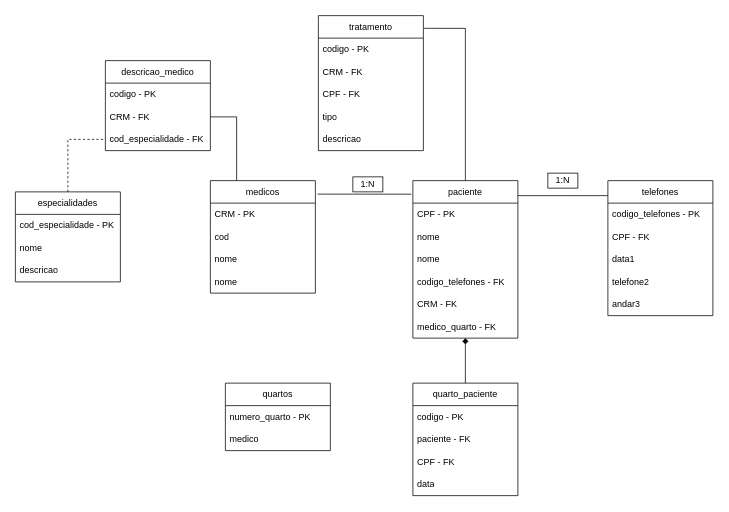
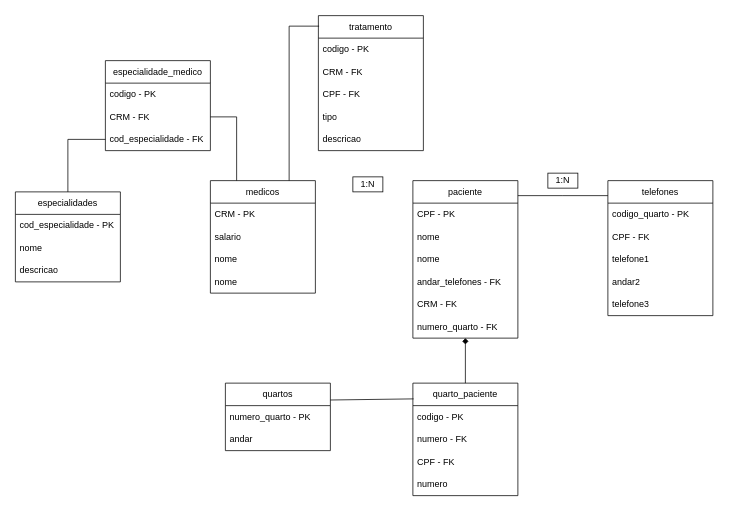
(158, 72) -> (158, 72)
(465, 83) -> none
none -> (289, 89)
(68, 147) -> (68, 147)
(364, 194) -> none
(661, 214) -> (654, 214)
(222, 237) -> (230, 237)
(625, 259) -> (634, 259)
(466, 282) -> (464, 282)
(634, 282) -> (627, 282)
(627, 304) -> (634, 304)
(459, 327) -> (460, 327)
none -> (371, 399)
(244, 439) -> (242, 439)
(447, 439) -> (443, 439)
(427, 484) -> (432, 484)
